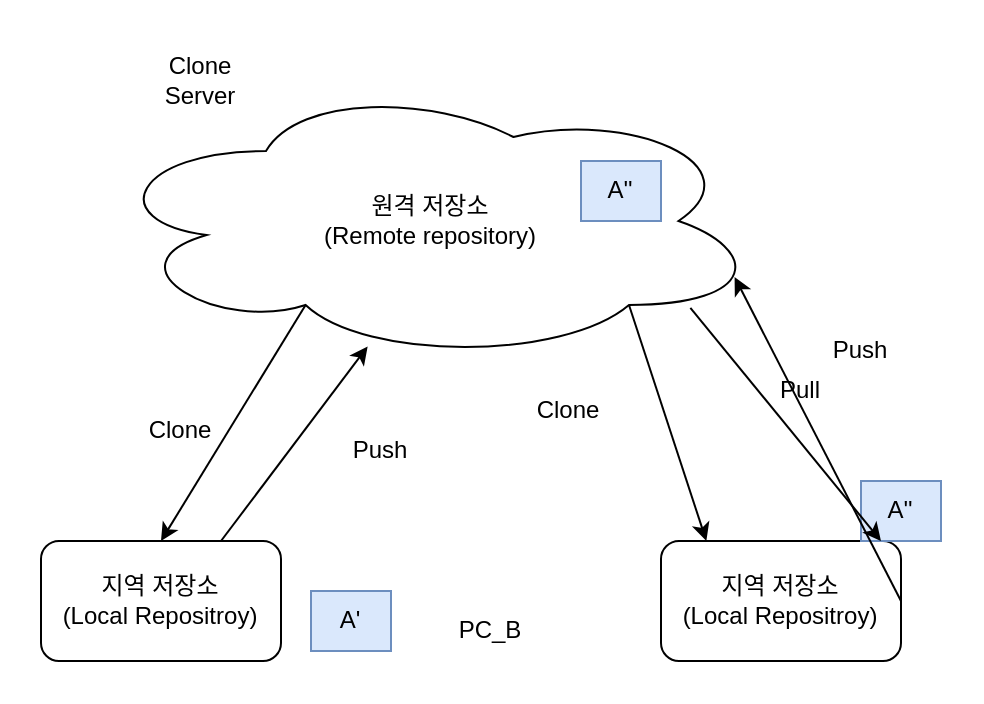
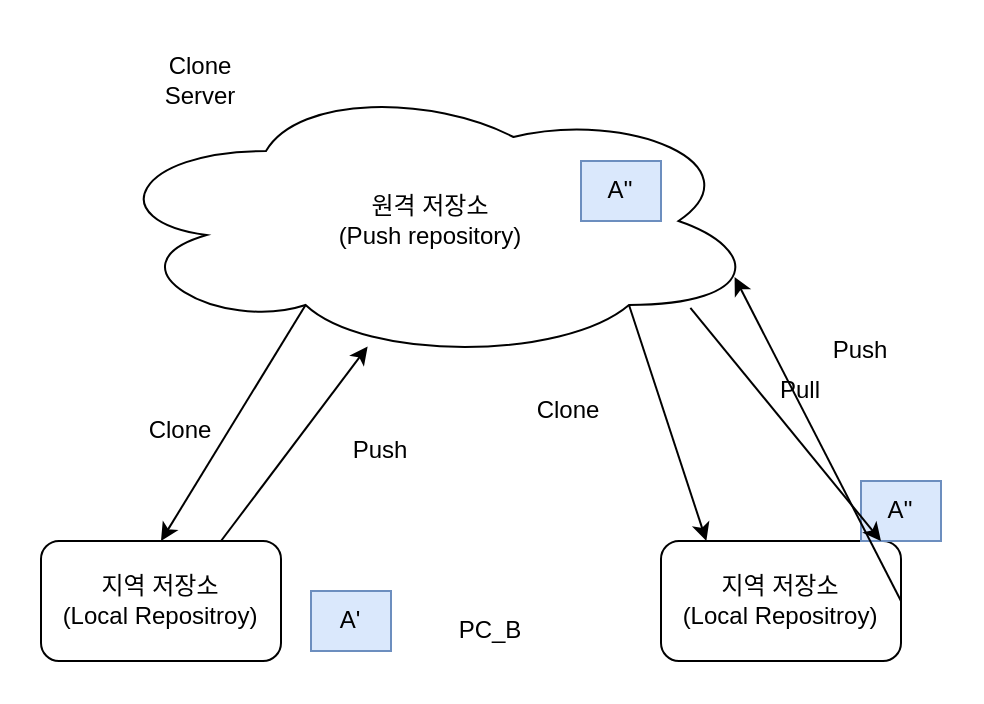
(431, 221) -> (431, 221)
